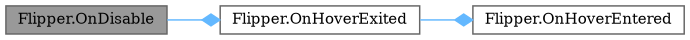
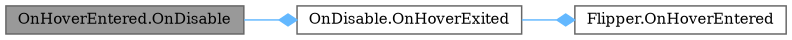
(86, 20) -> (125, 20)
(320, 20) -> (409, 20)
